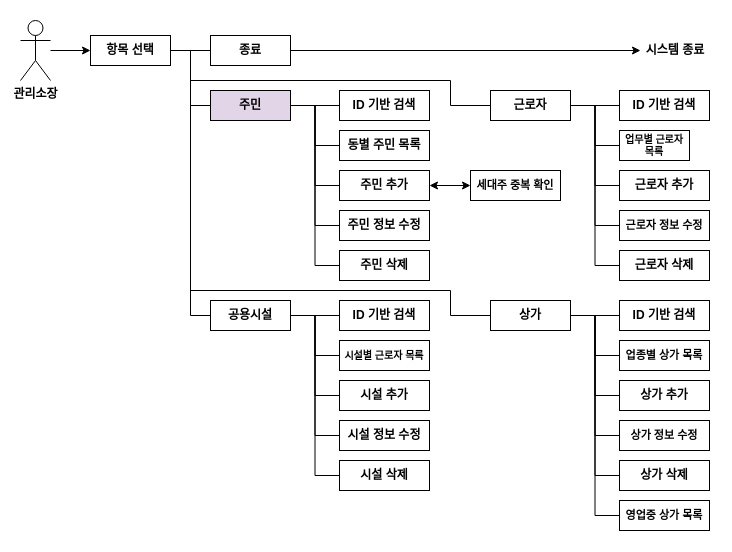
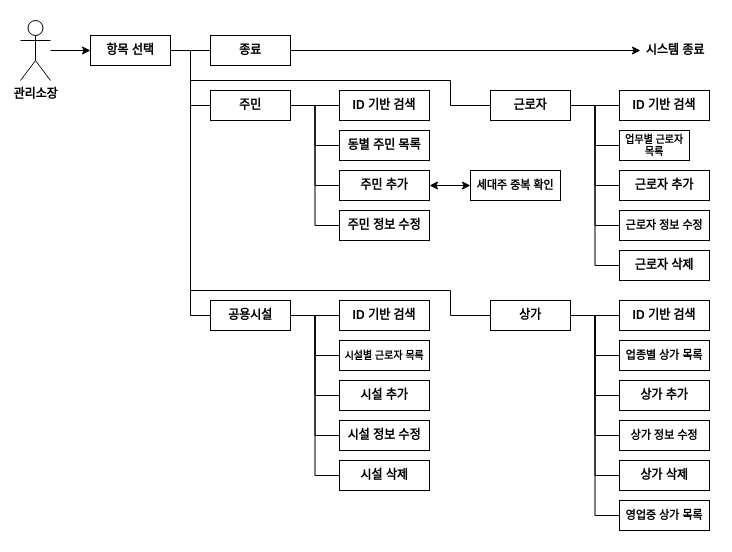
(251, 106) -> (251, 106)
(315, 259) -> none
(385, 266) -> none
